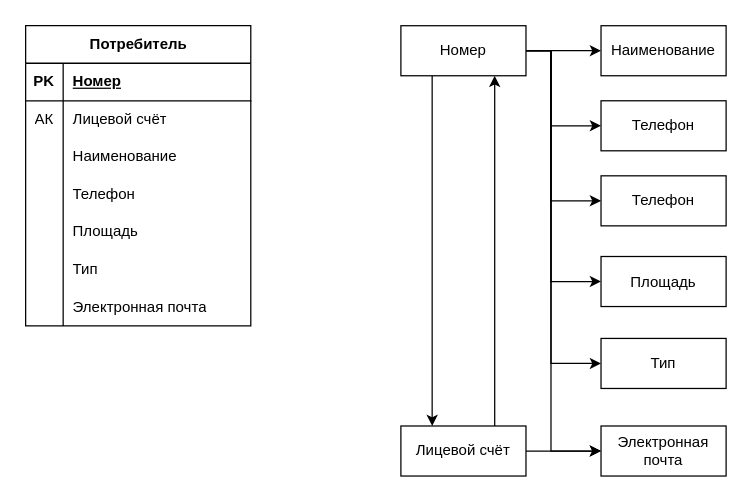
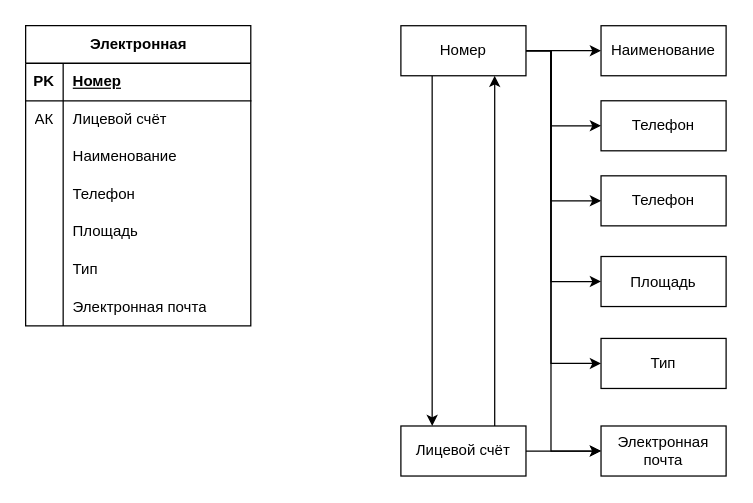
(139, 44) -> (139, 44)
